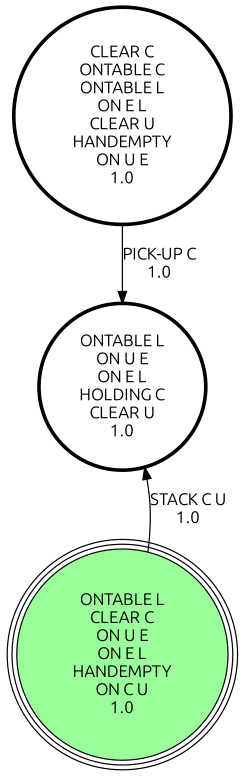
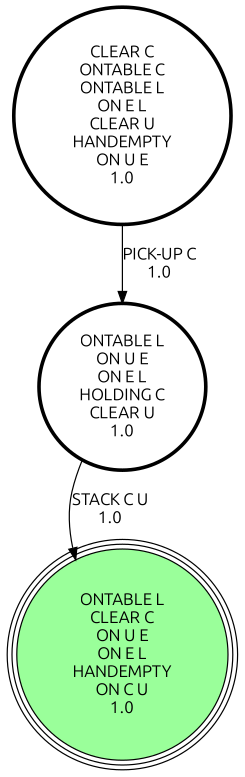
(150, 516) -> (70, 503)
